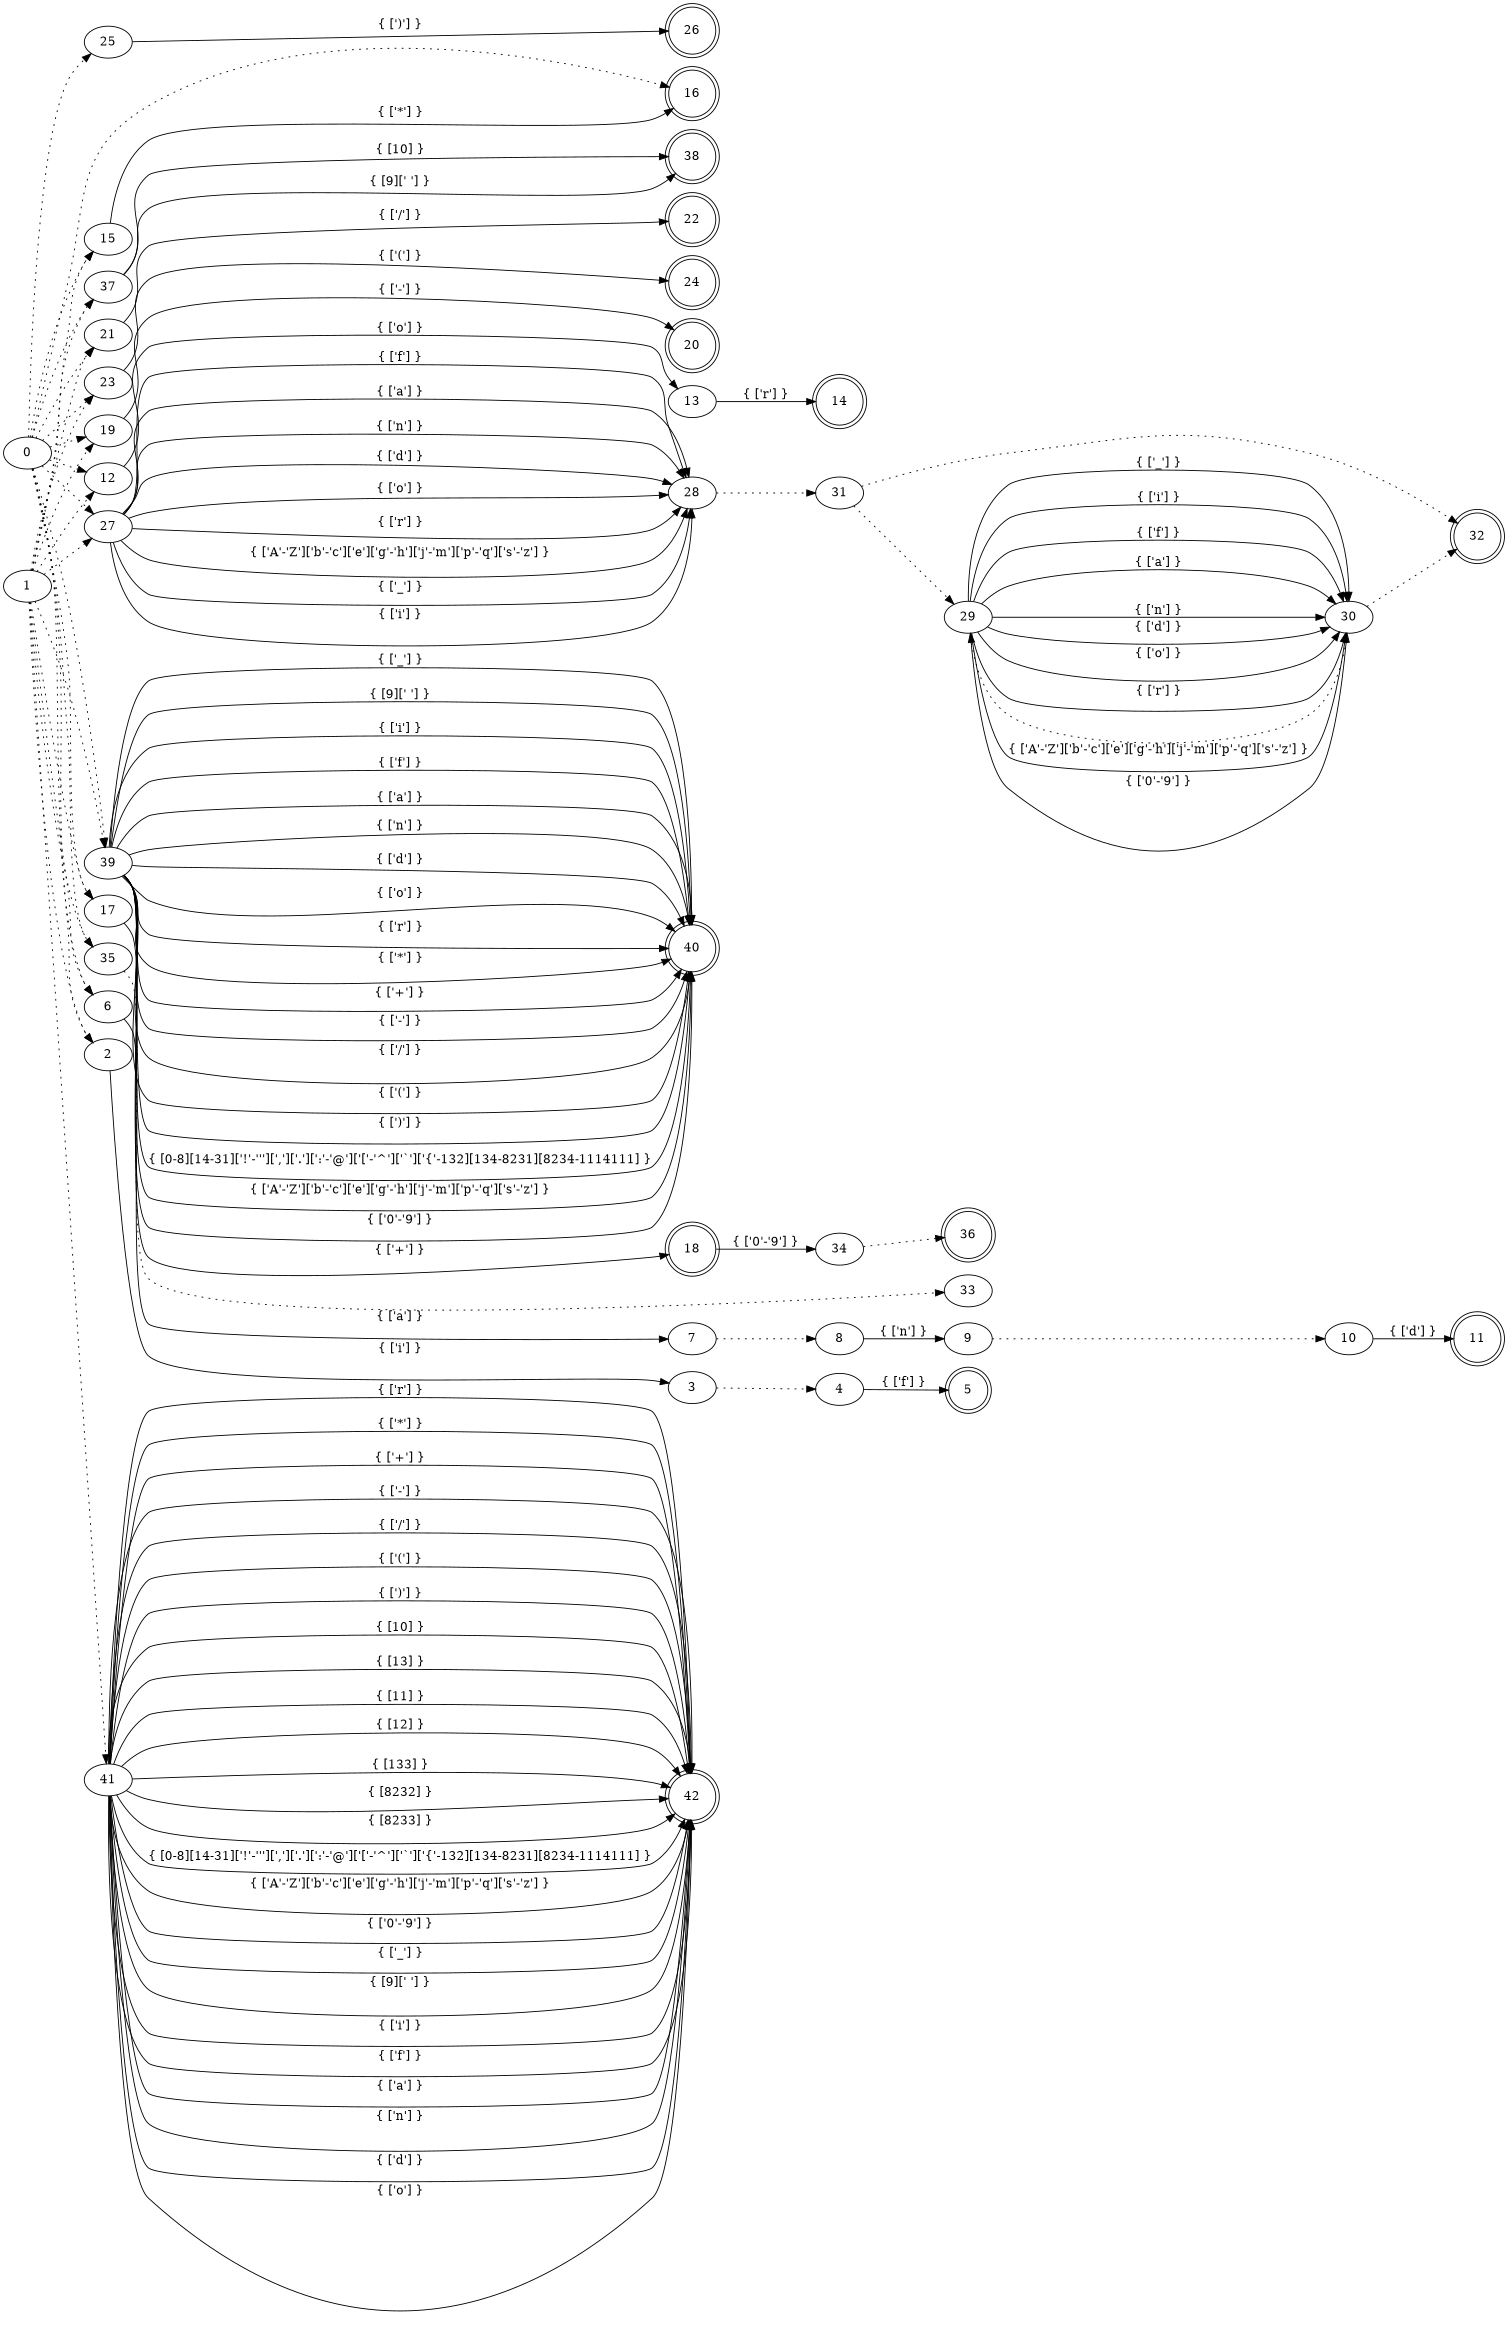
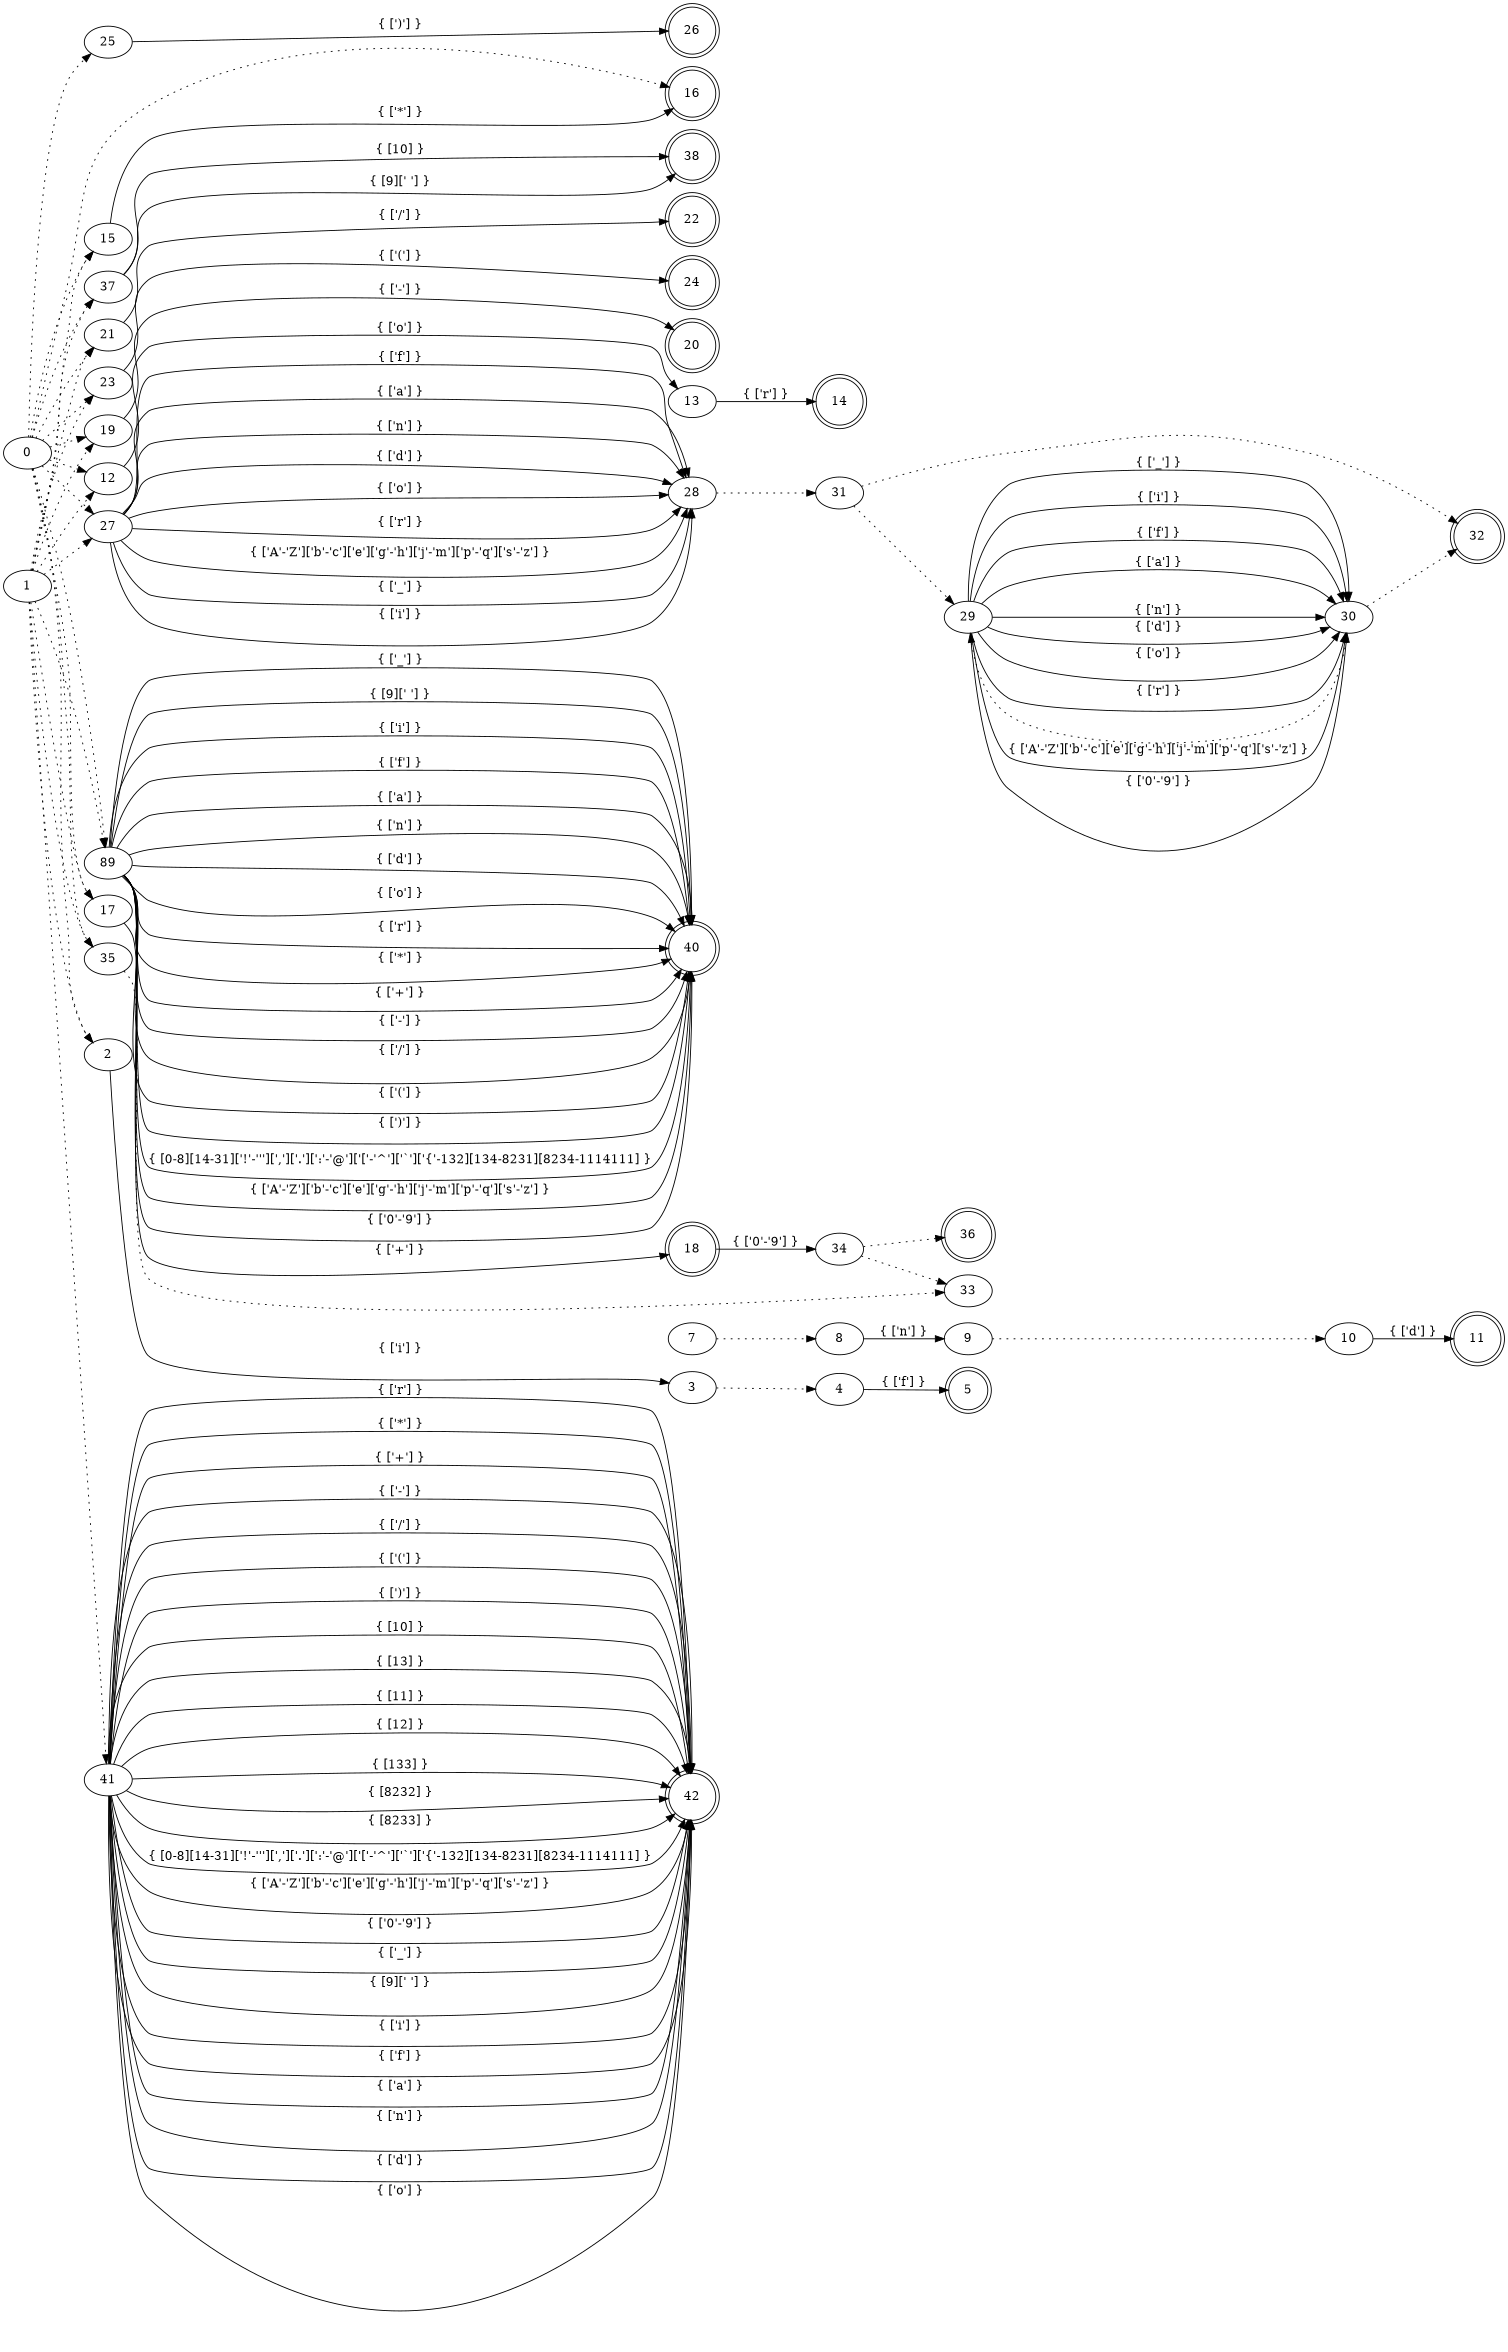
(108, 863) -> (108, 863)
(108, 1007) -> none
none -> (900, 1269)
